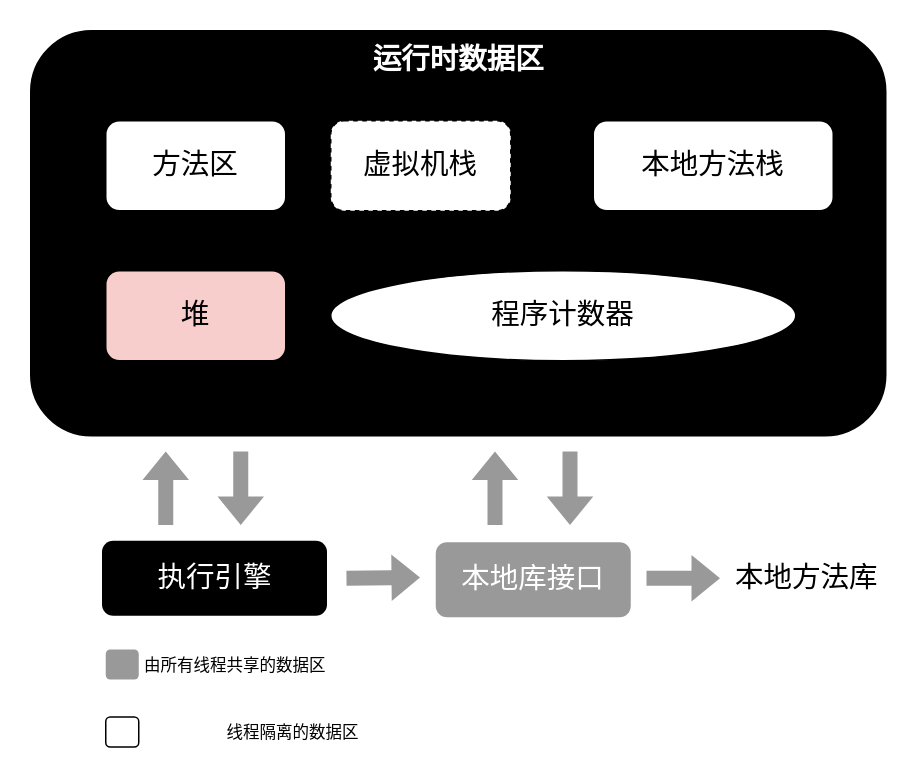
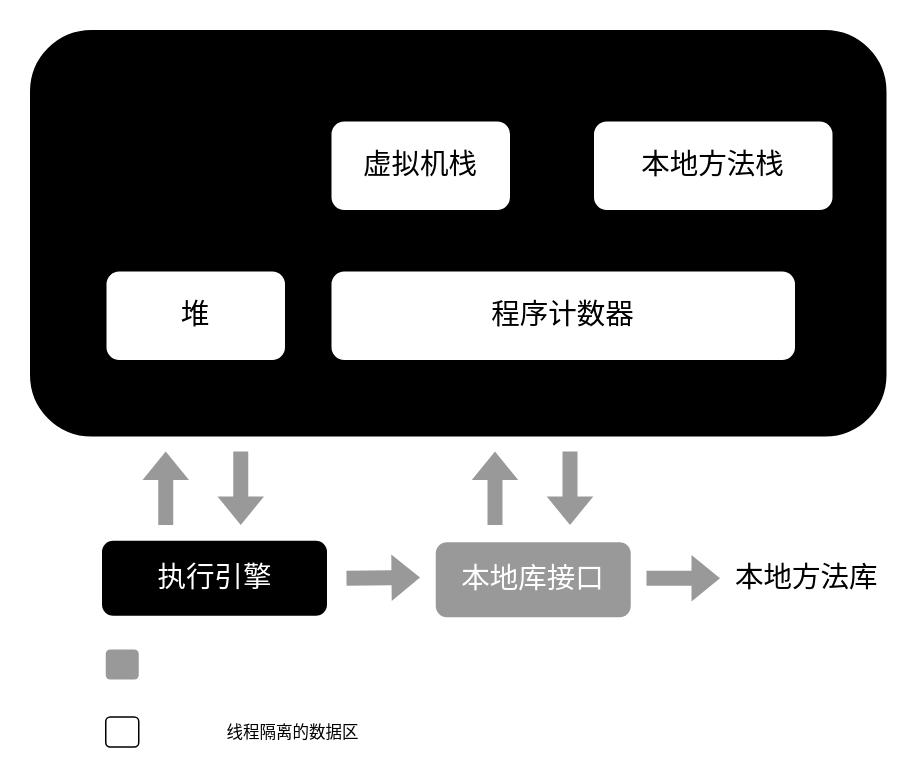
(458, 61) -> none
(196, 166) -> none
(421, 166) -> (421, 166)
(196, 316) -> (196, 316)
(563, 316) -> (563, 316)
(239, 665) -> none
